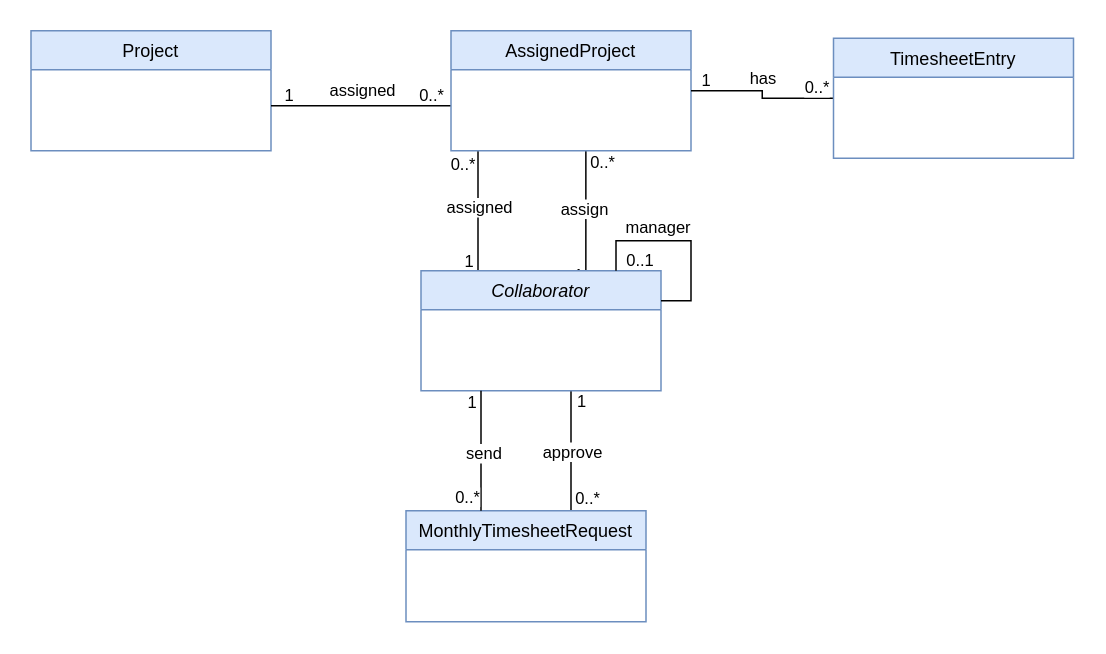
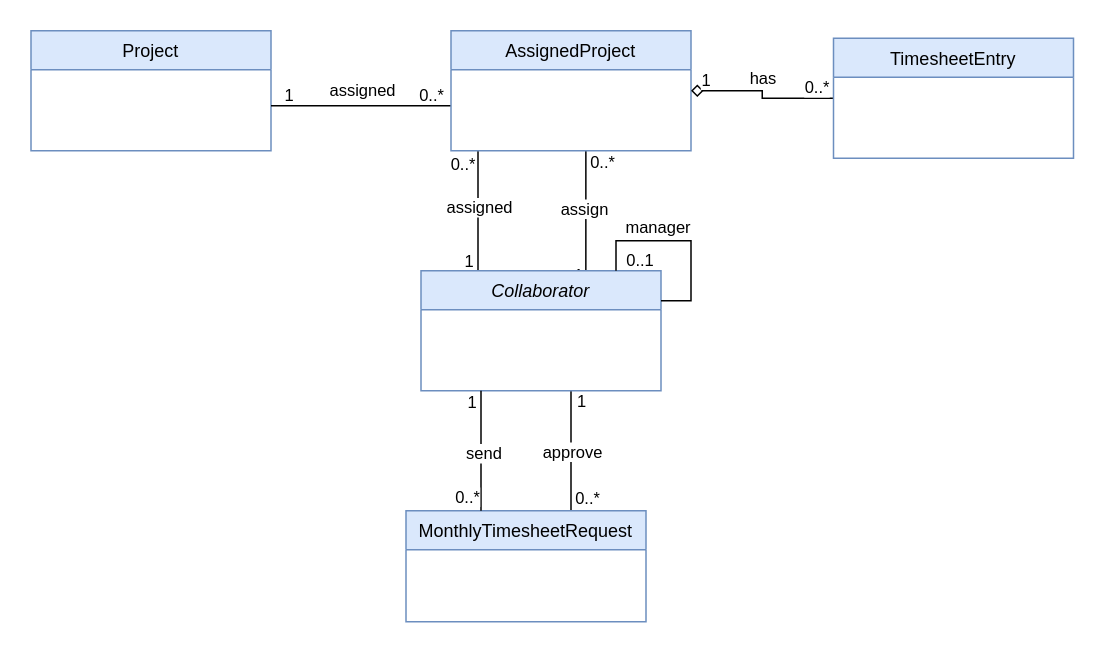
(698, 91) -> (703, 91)
